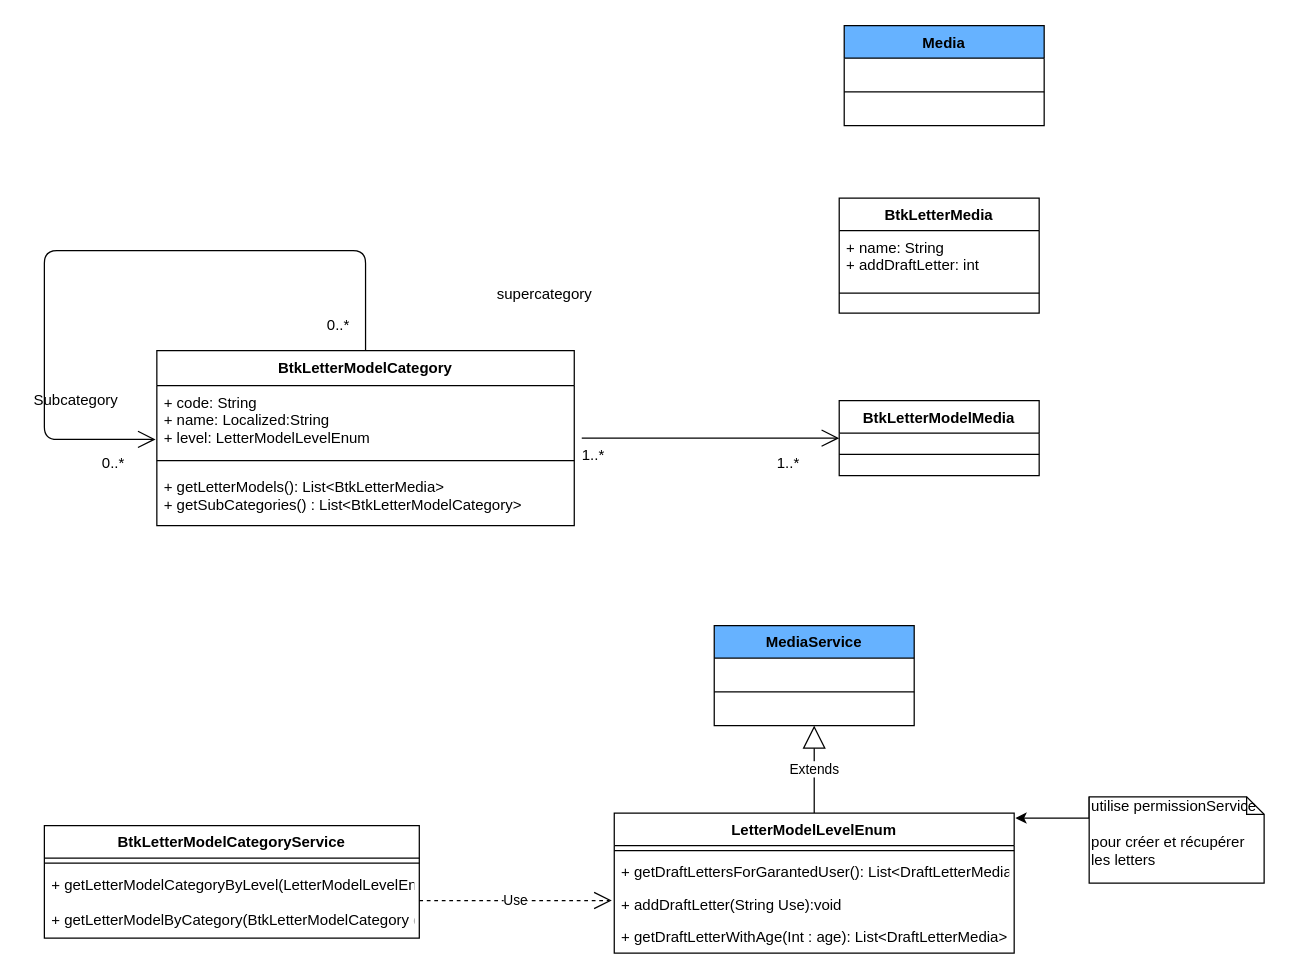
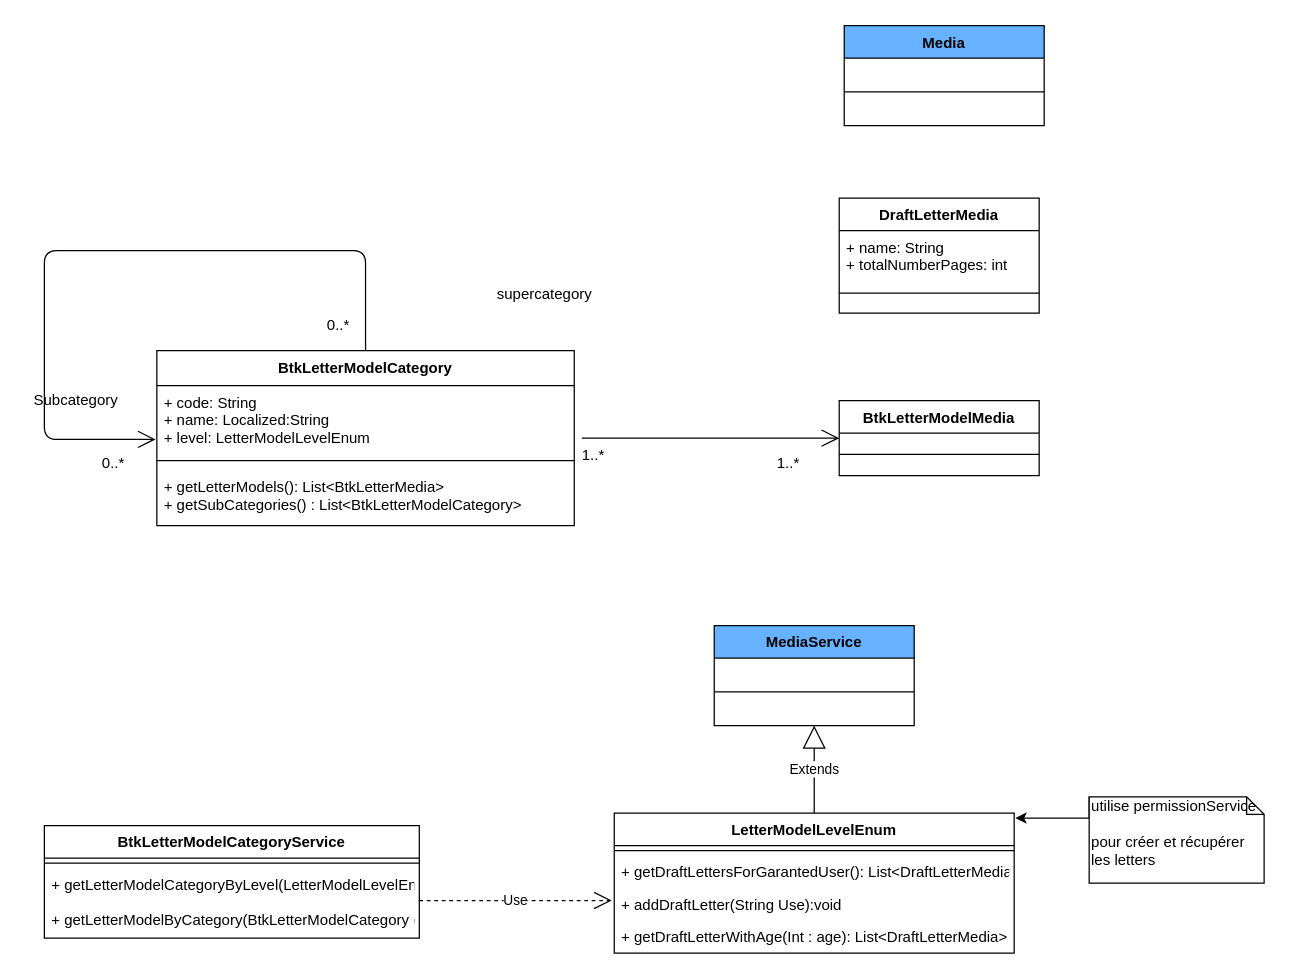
(939, 215) -> (939, 215)
(897, 248) -> (897, 248)
